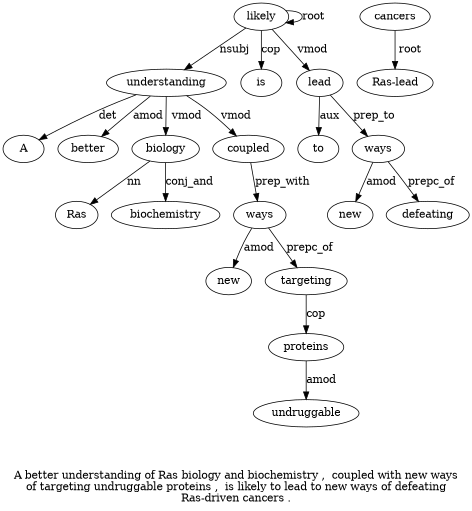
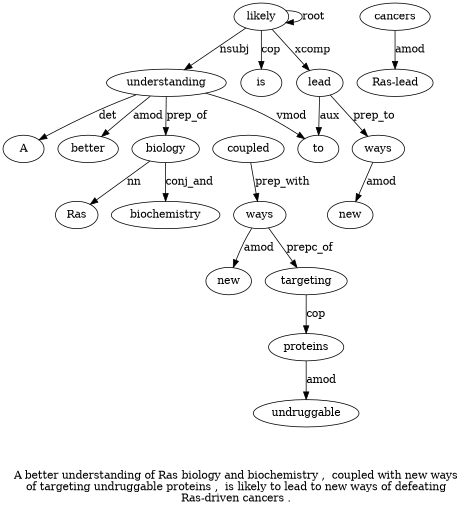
(313, 50) -> (313, 50)
(410, 50) -> (410, 50)
(210, 112) -> (254, 110)
(187, 116) -> (187, 116)
(428, 215) -> none
